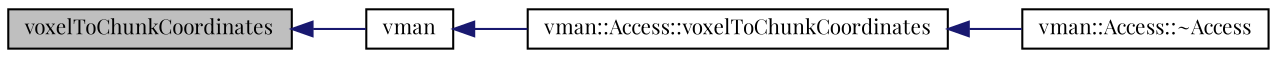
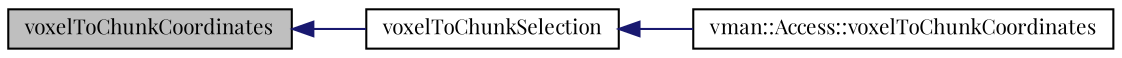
(410, 29) -> (493, 29)
(1145, 29) -> none
